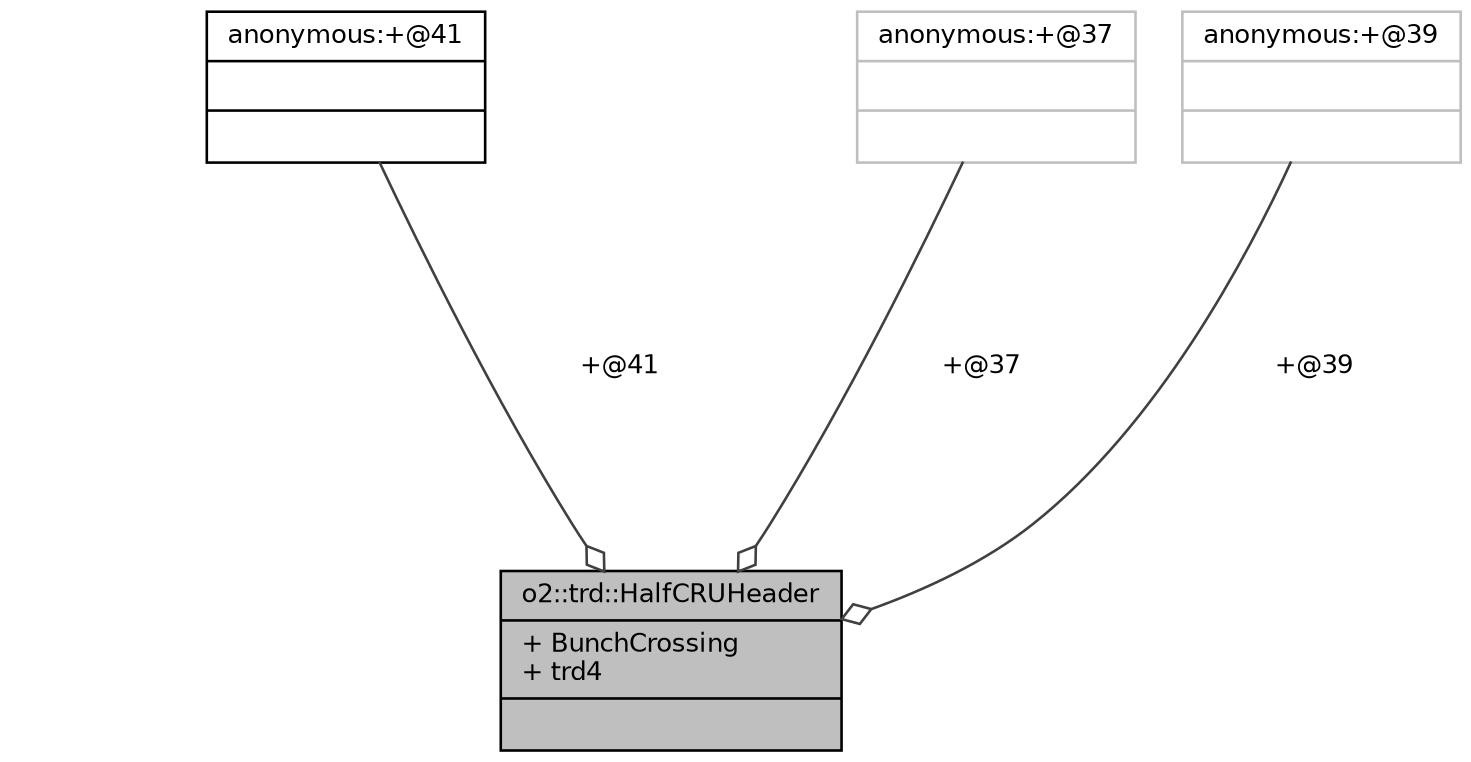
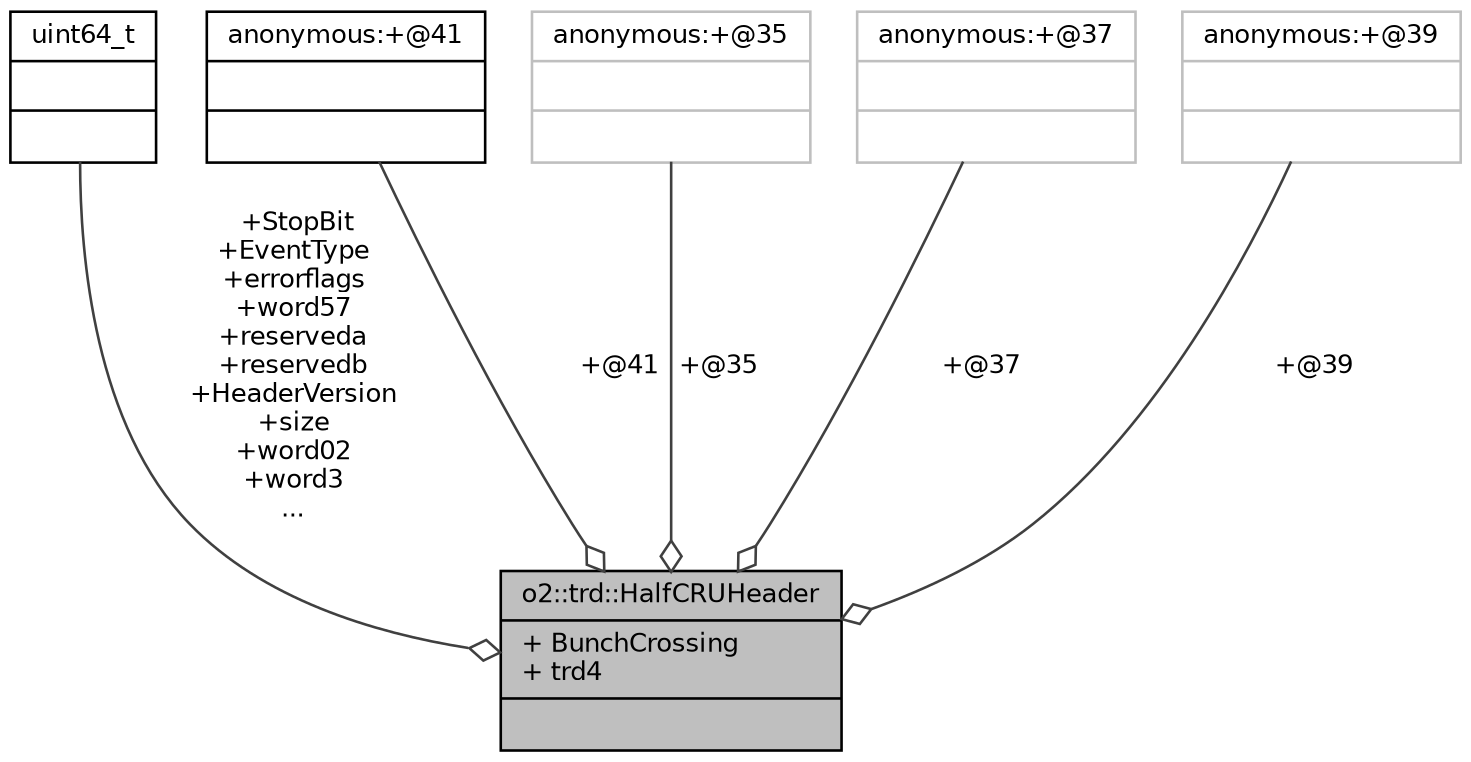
none -> (83, 87)
none -> (671, 87)
